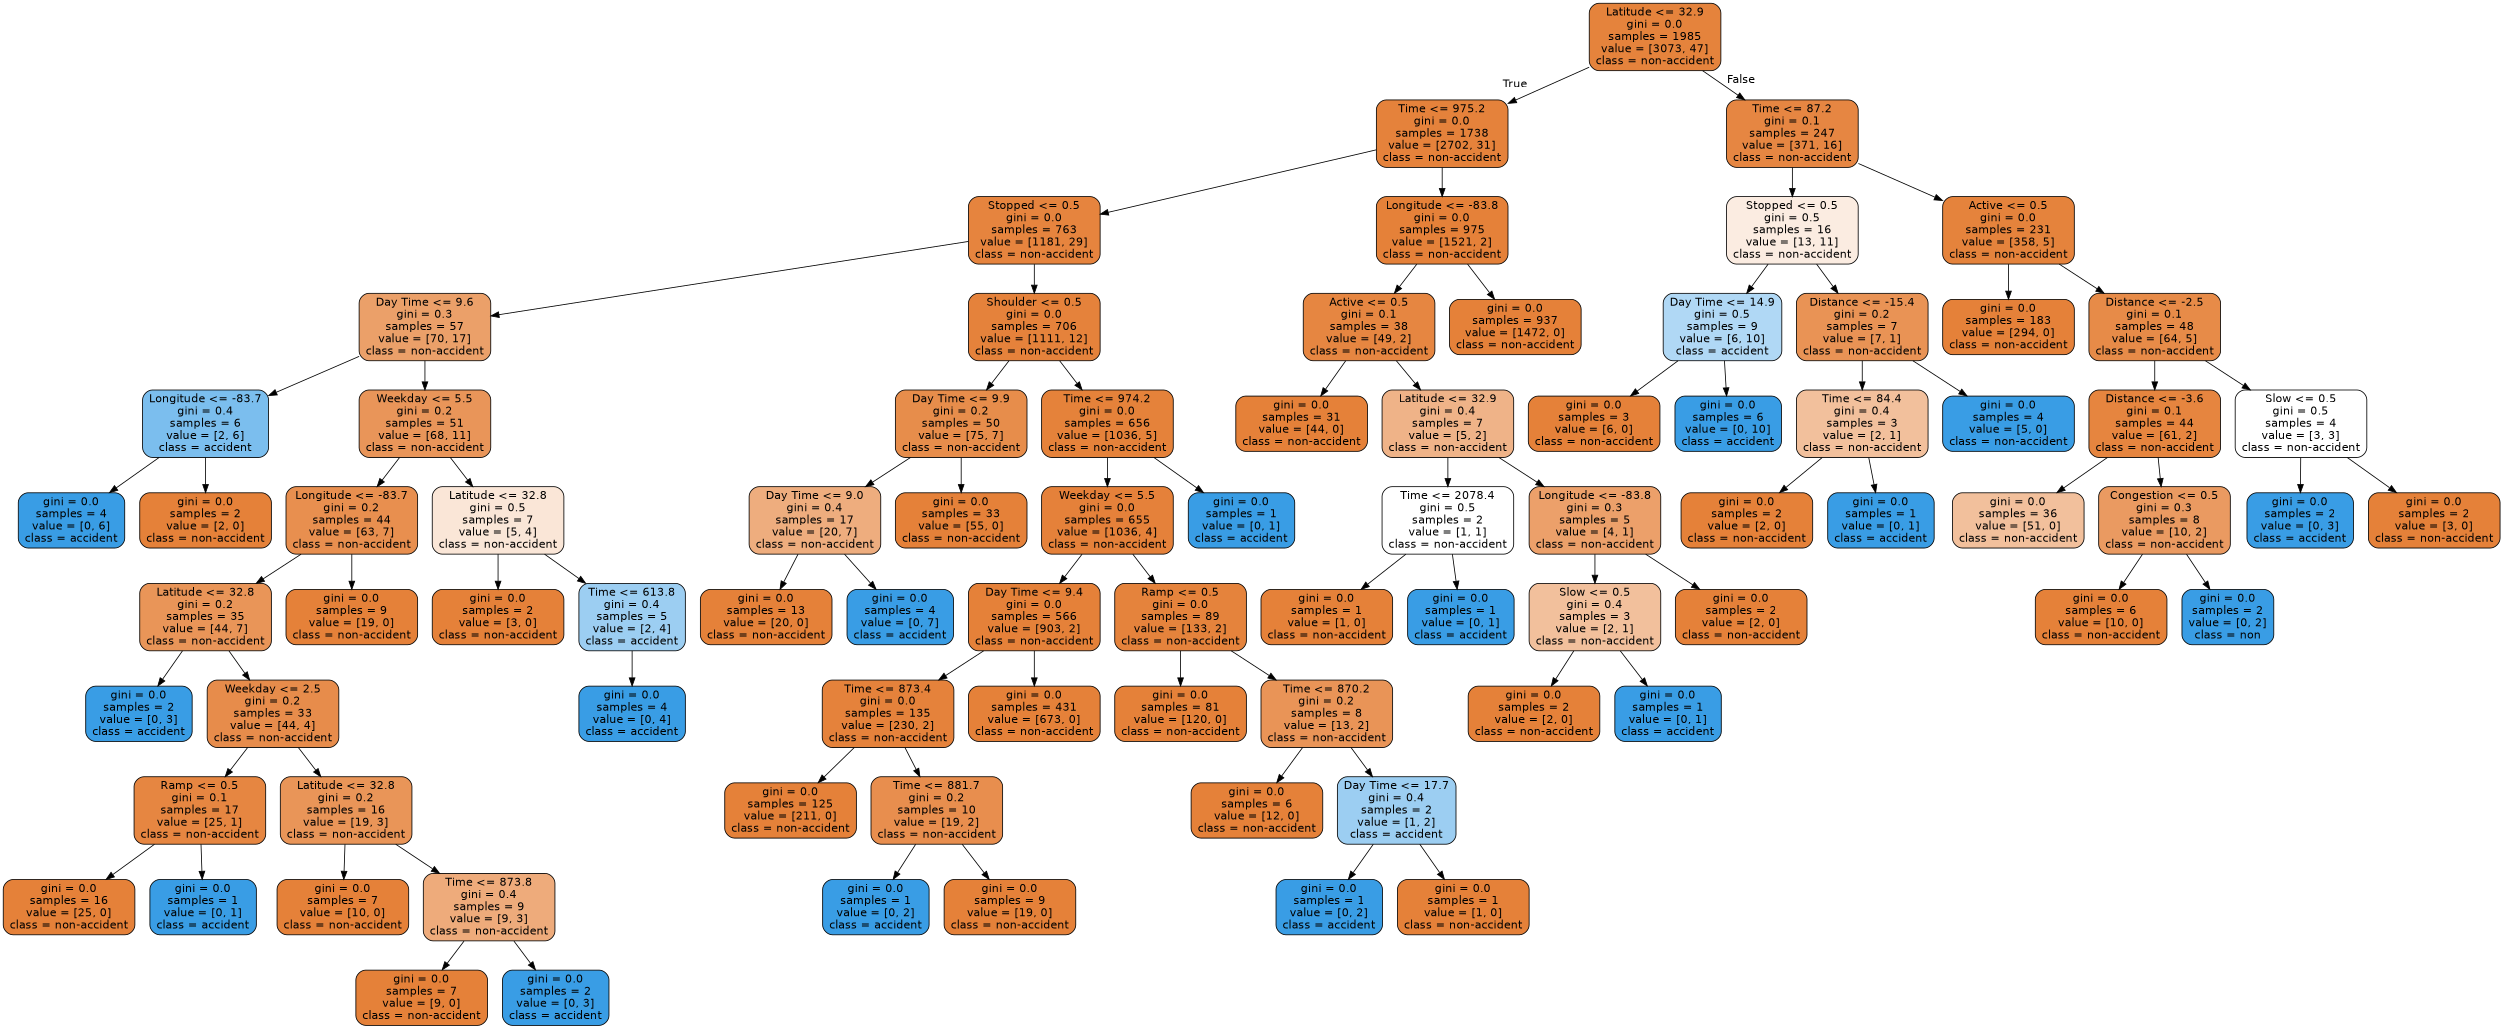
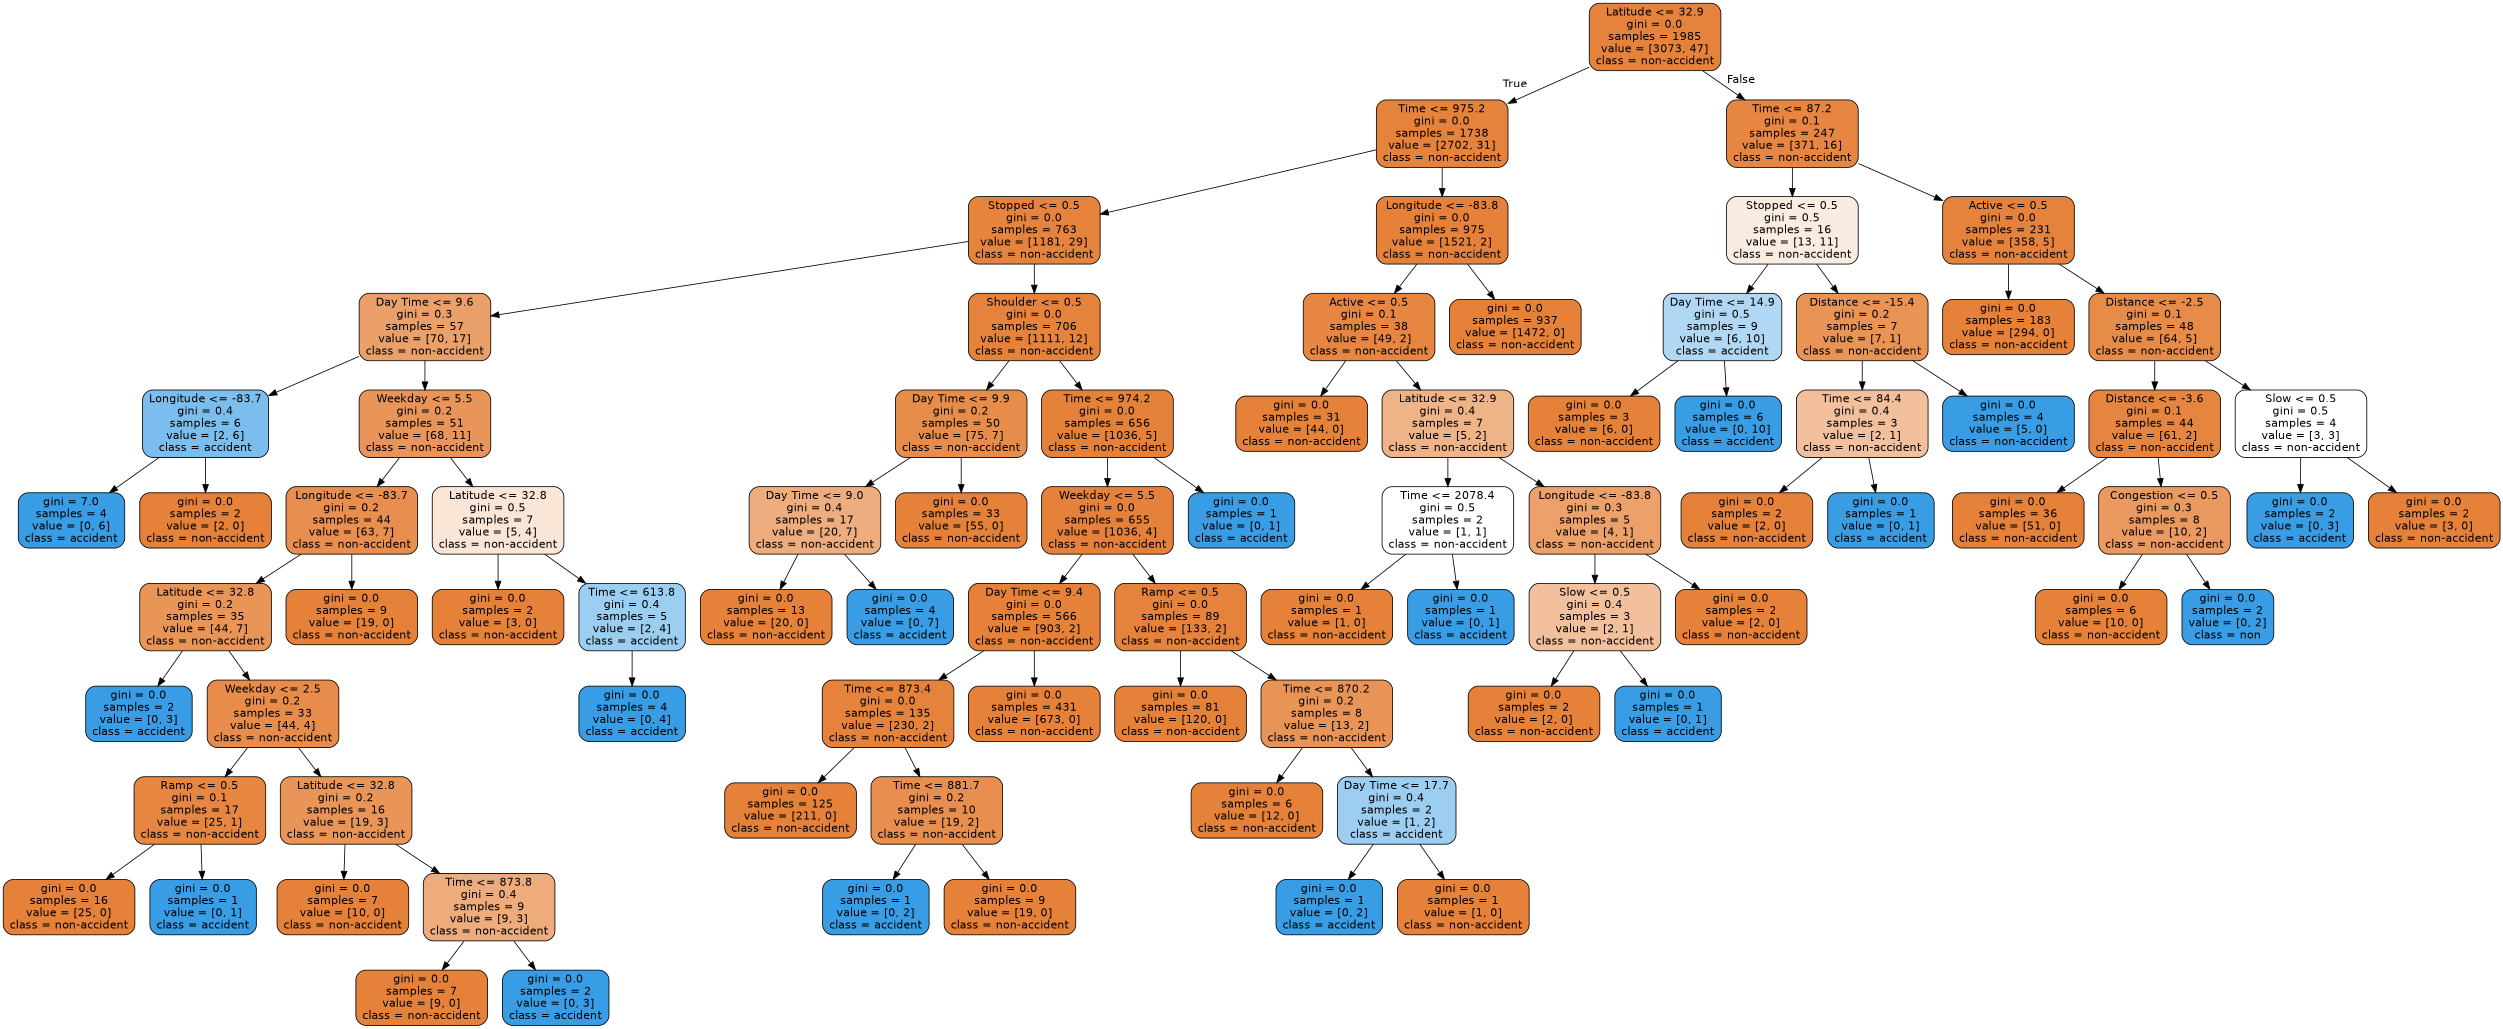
(72, 520) -> (72, 520)
(2018, 520) -> (2018, 520)
